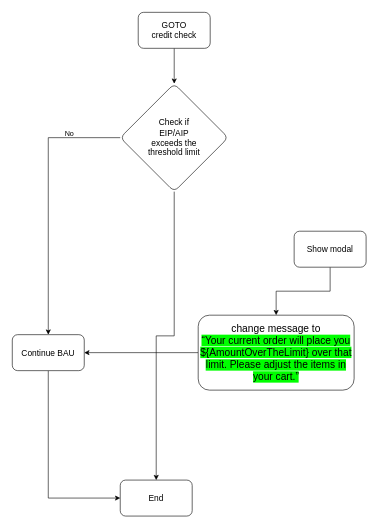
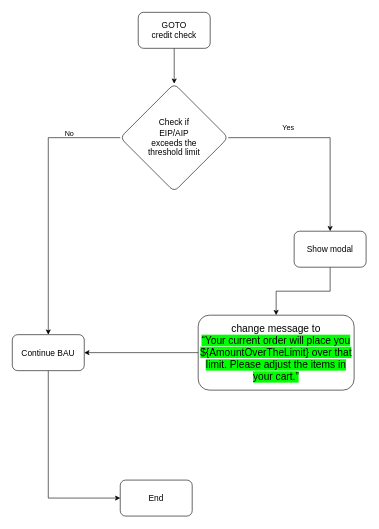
none -> (288, 128)
(156, 336) -> (279, 138)
